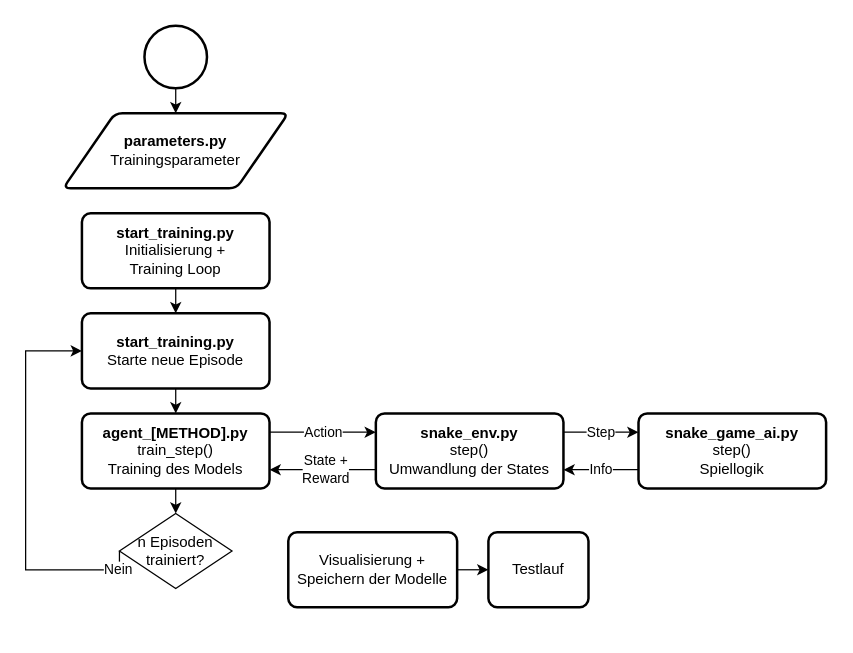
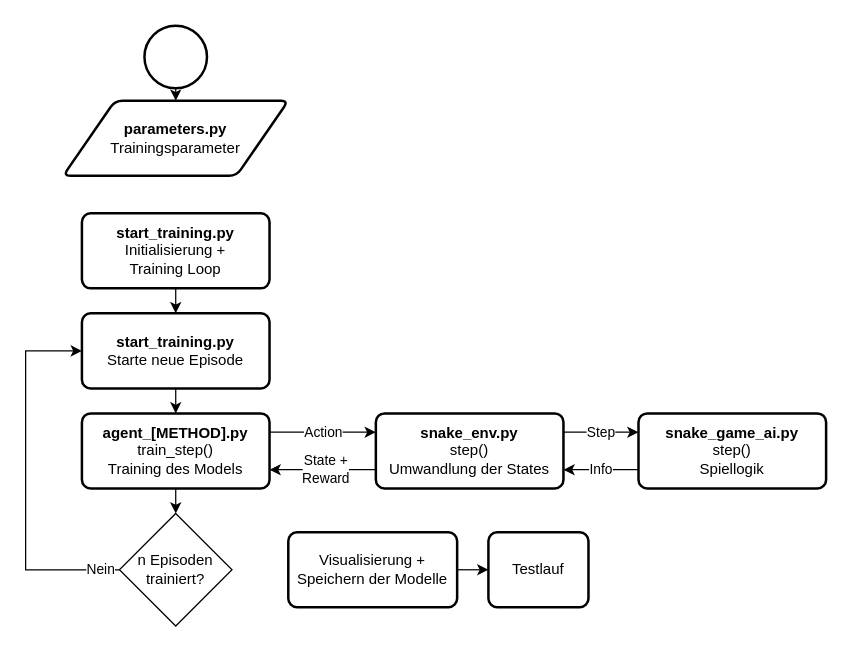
(176, 151) -> (176, 138)
(176, 551) -> (176, 569)
